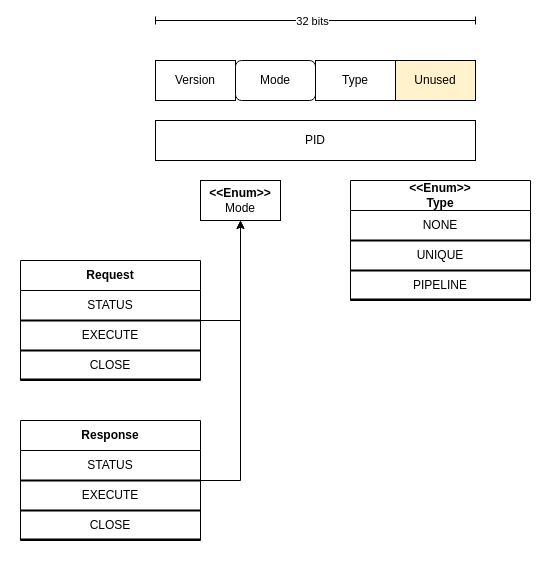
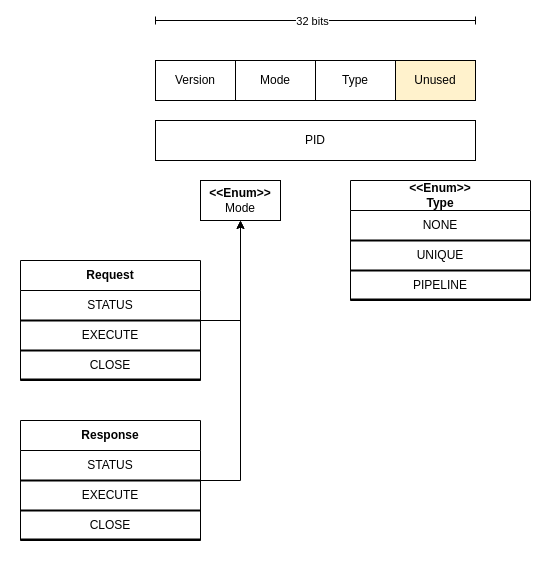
(276, 81) -> (276, 81)
